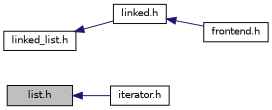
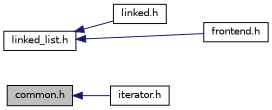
(190, 23) -> (145, 36)
(40, 96) -> (40, 96)
